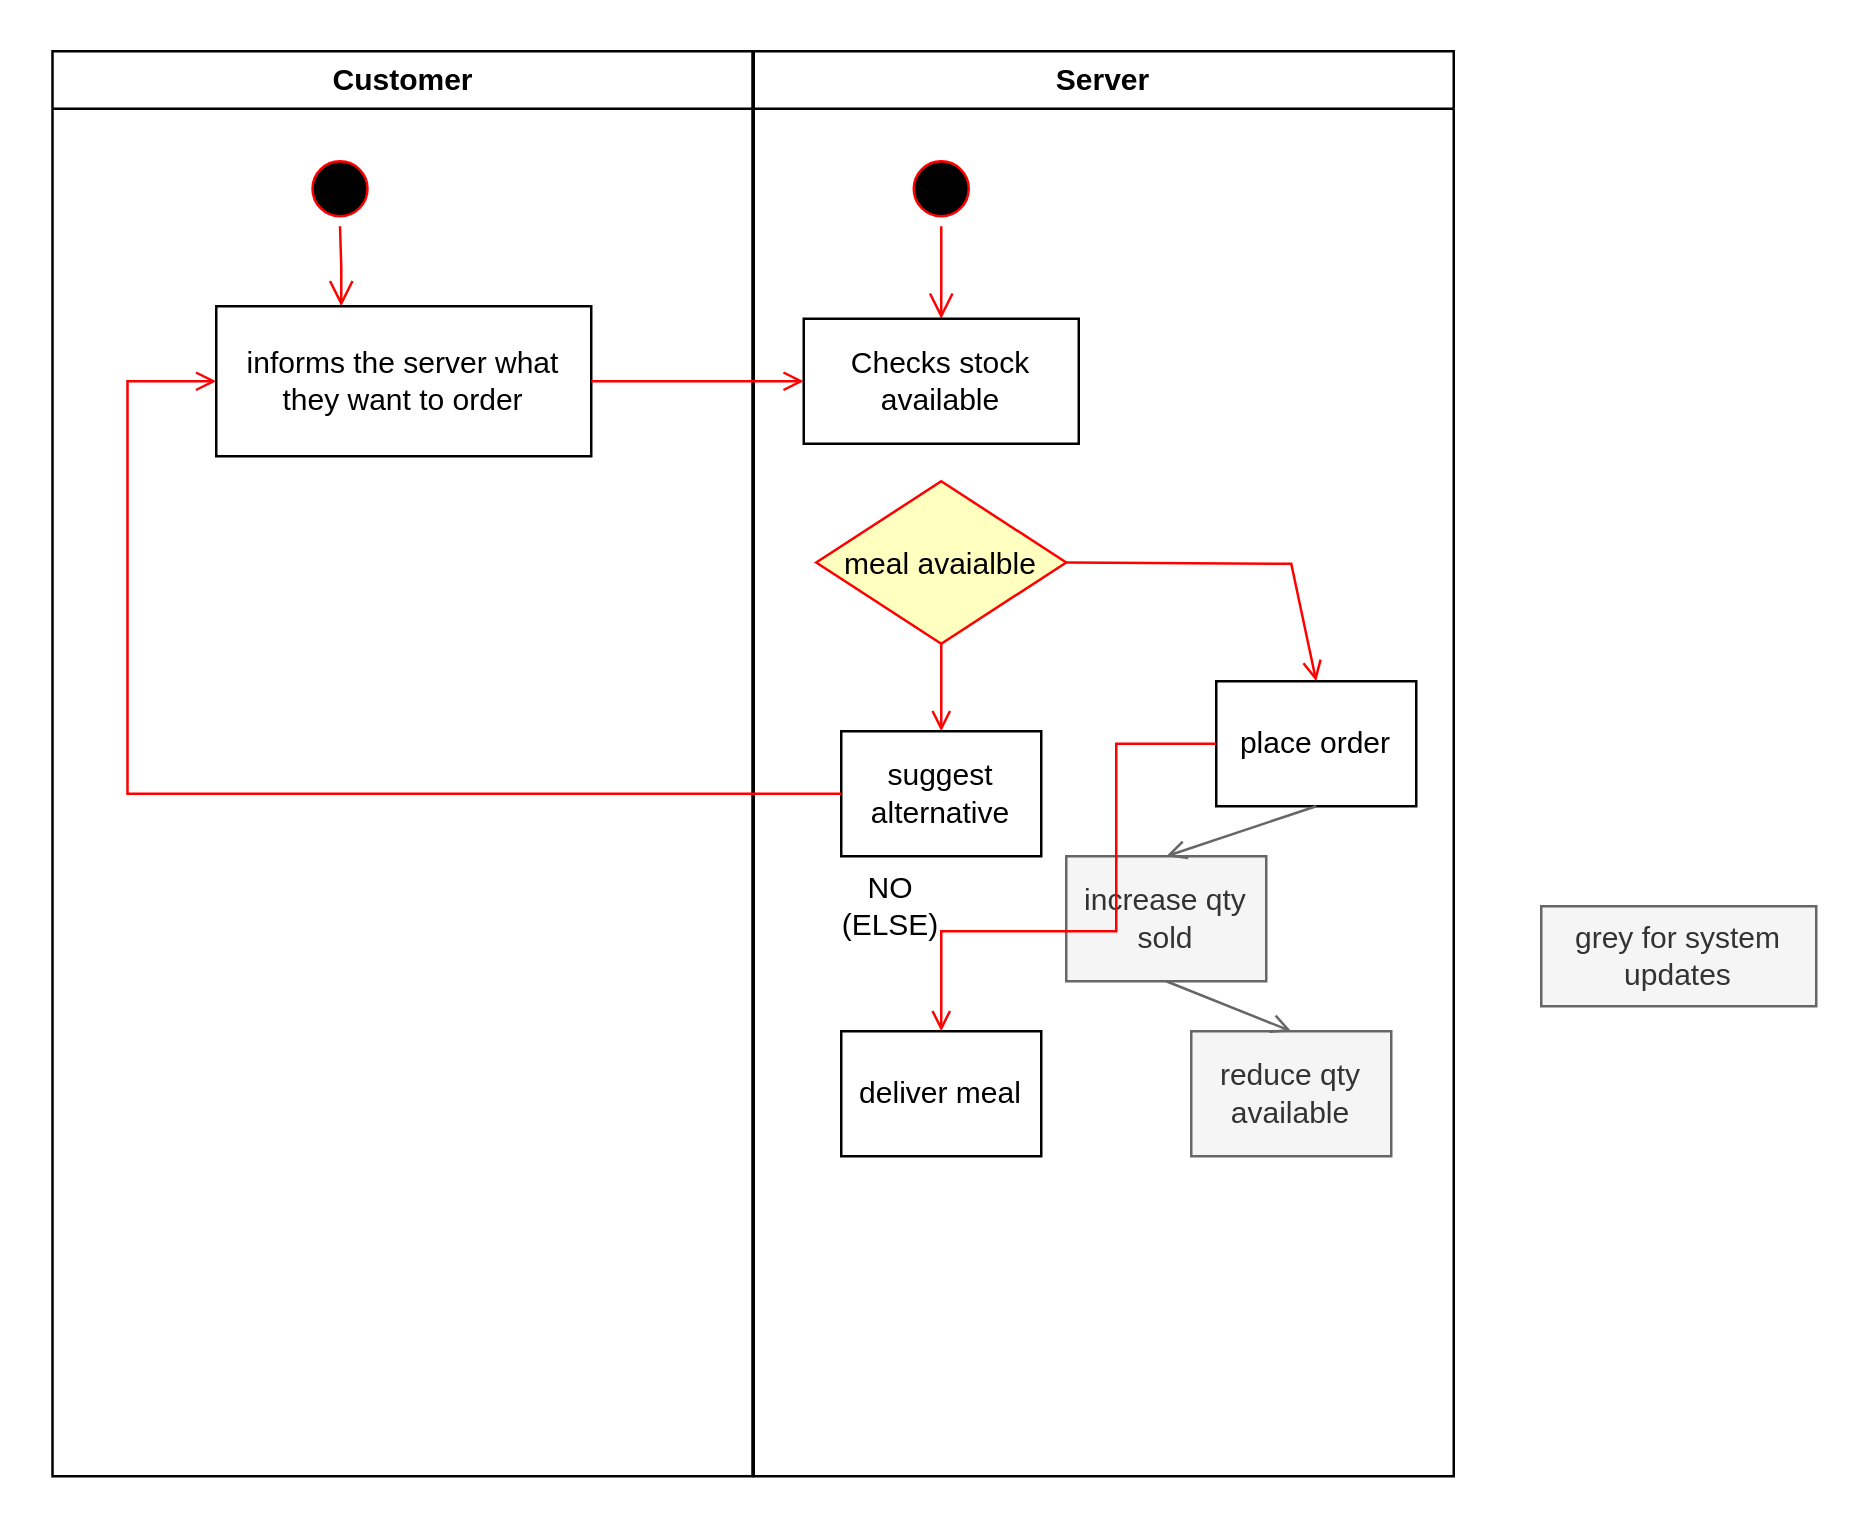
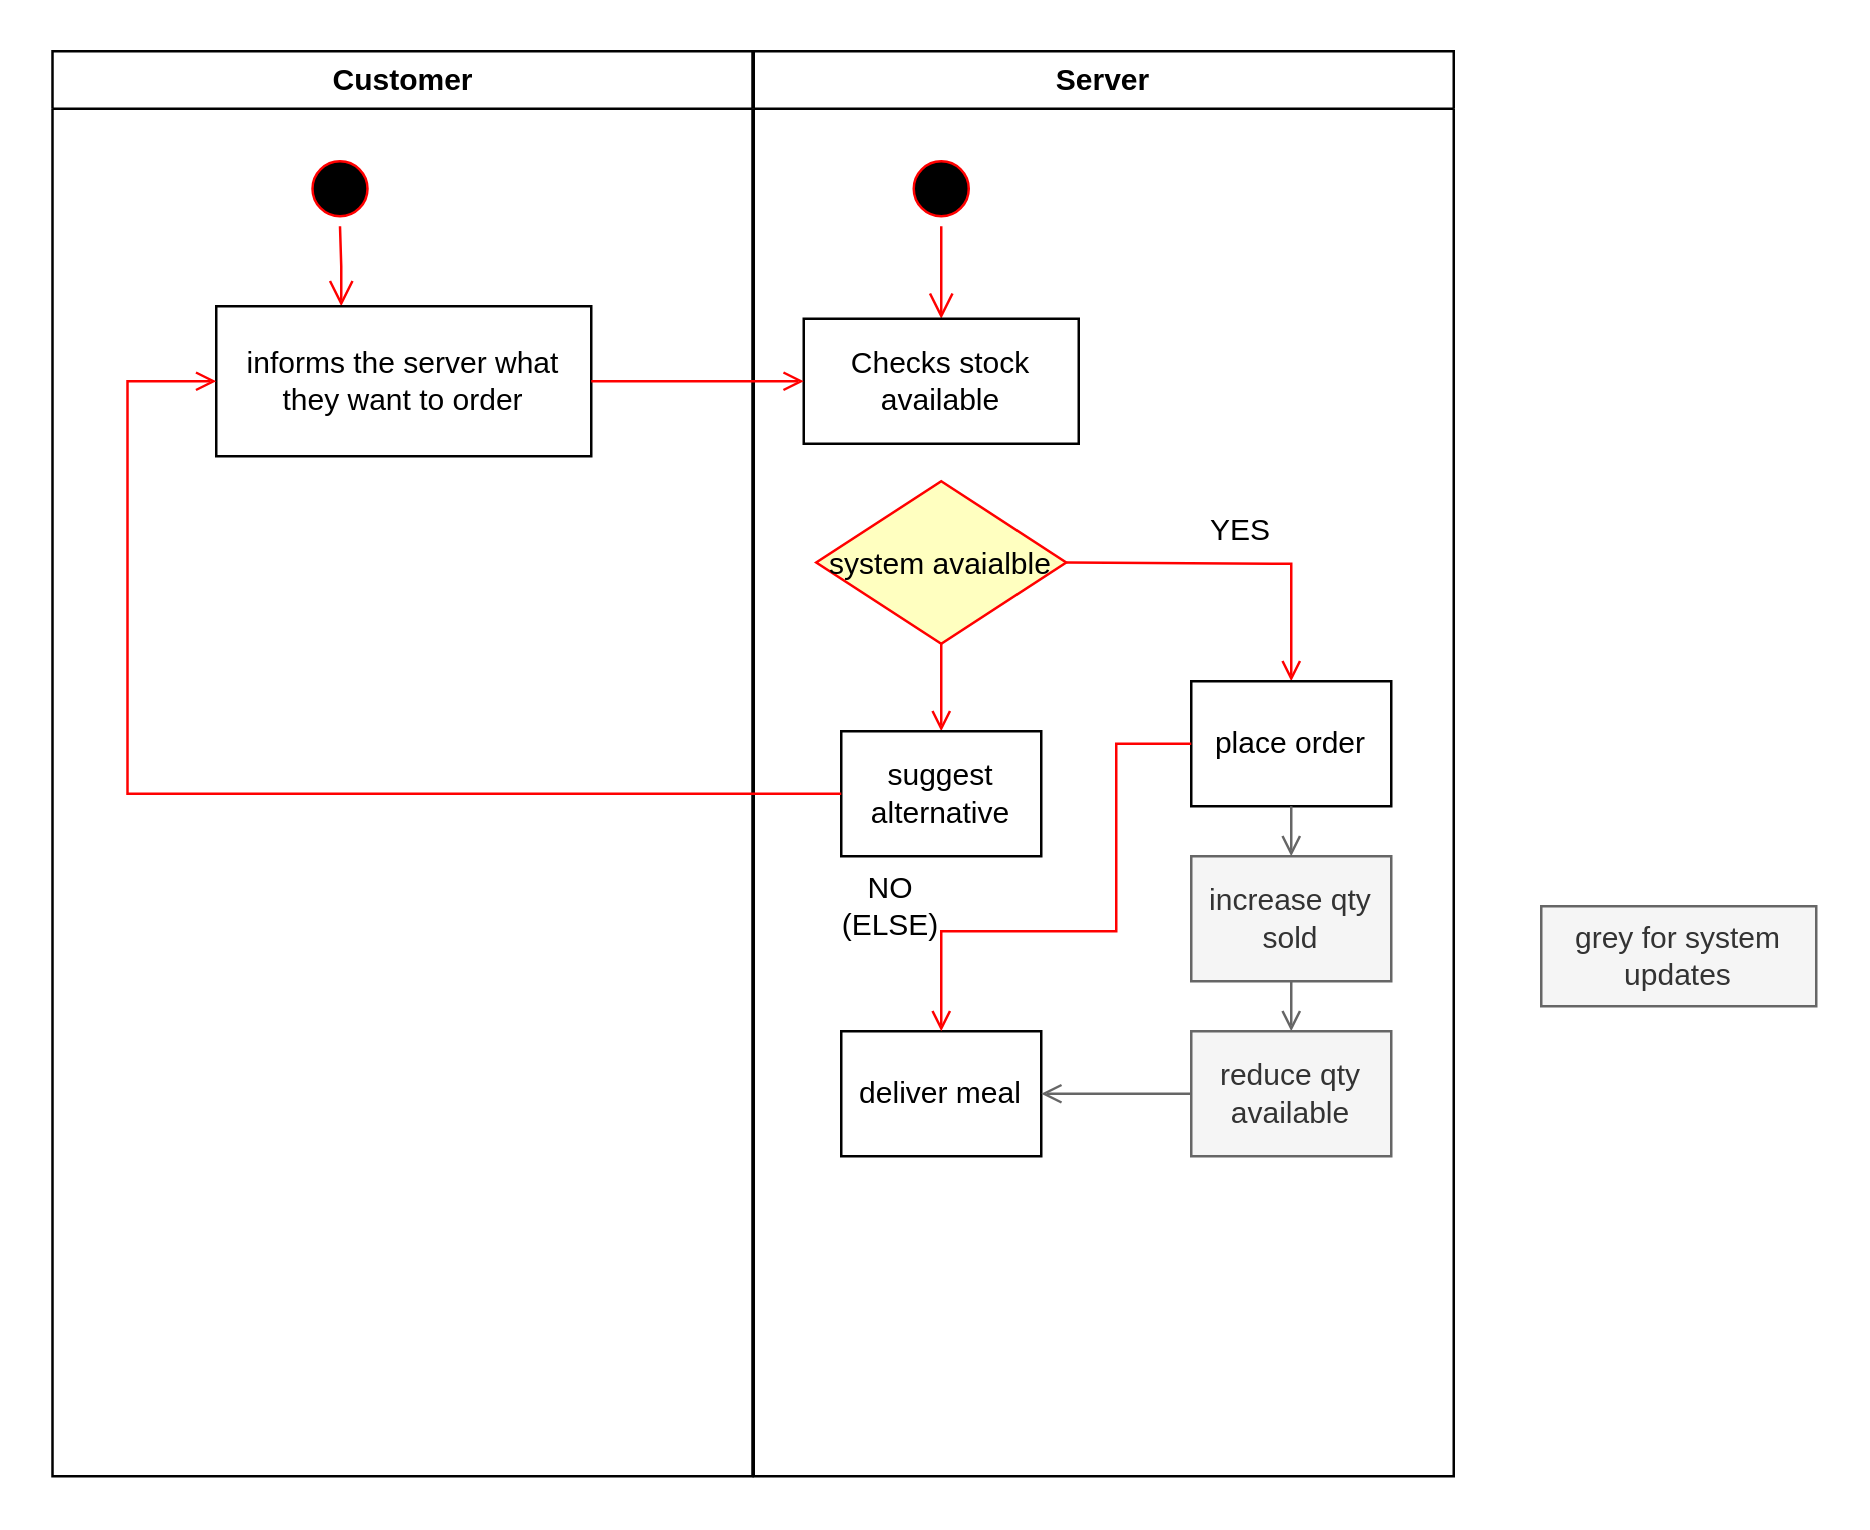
none -> (1241, 531)
(940, 564) -> (940, 564)
(1316, 744) -> (1291, 744)
(1166, 919) -> (1291, 919)
none -> (1119, 1094)
